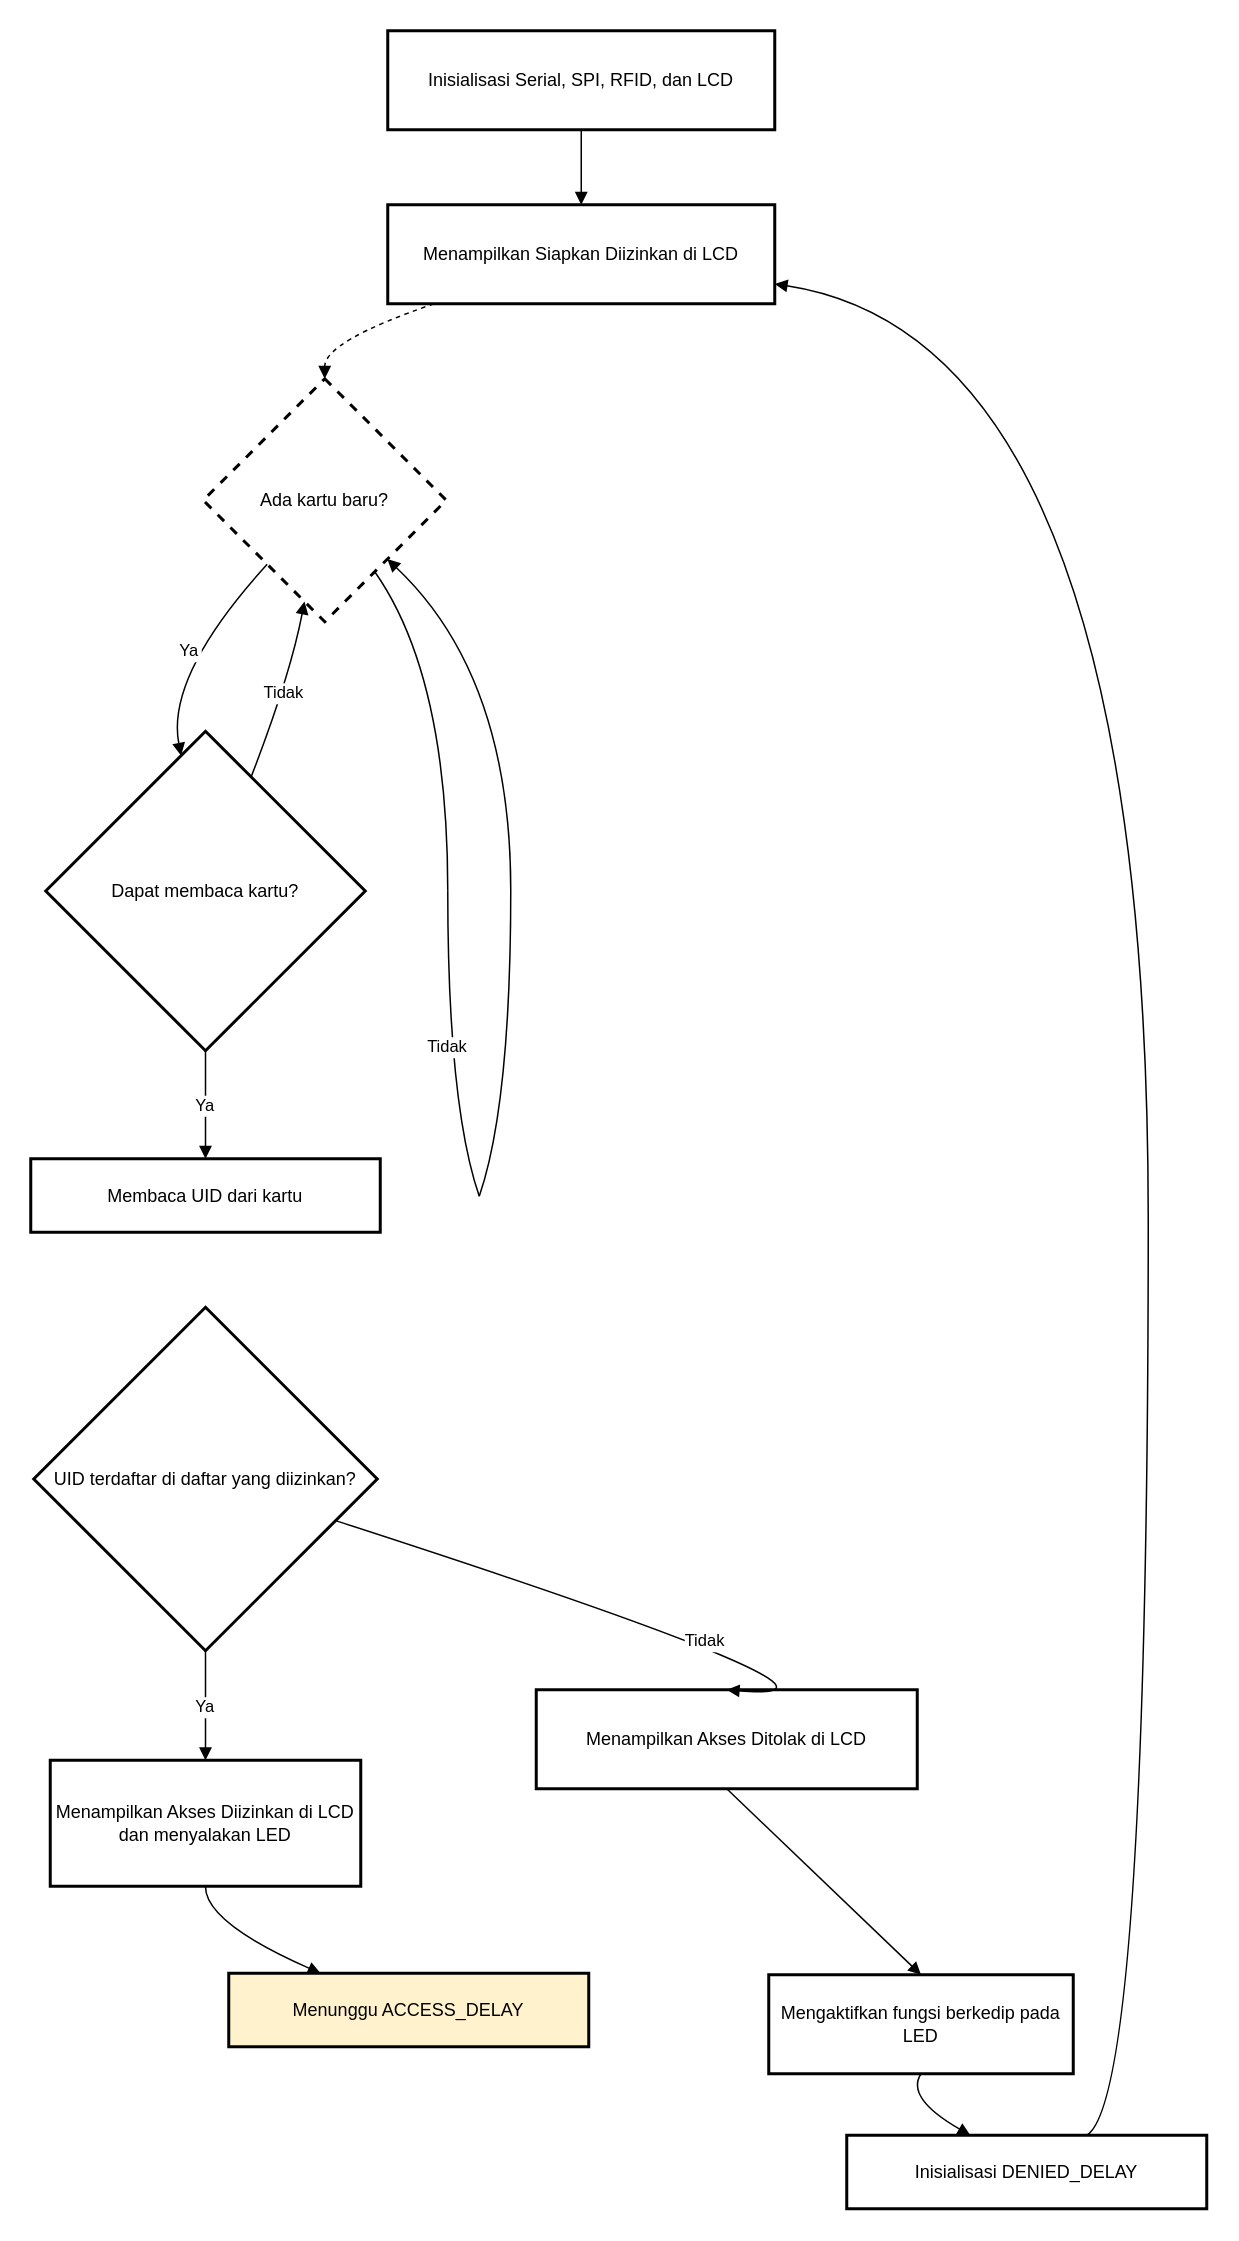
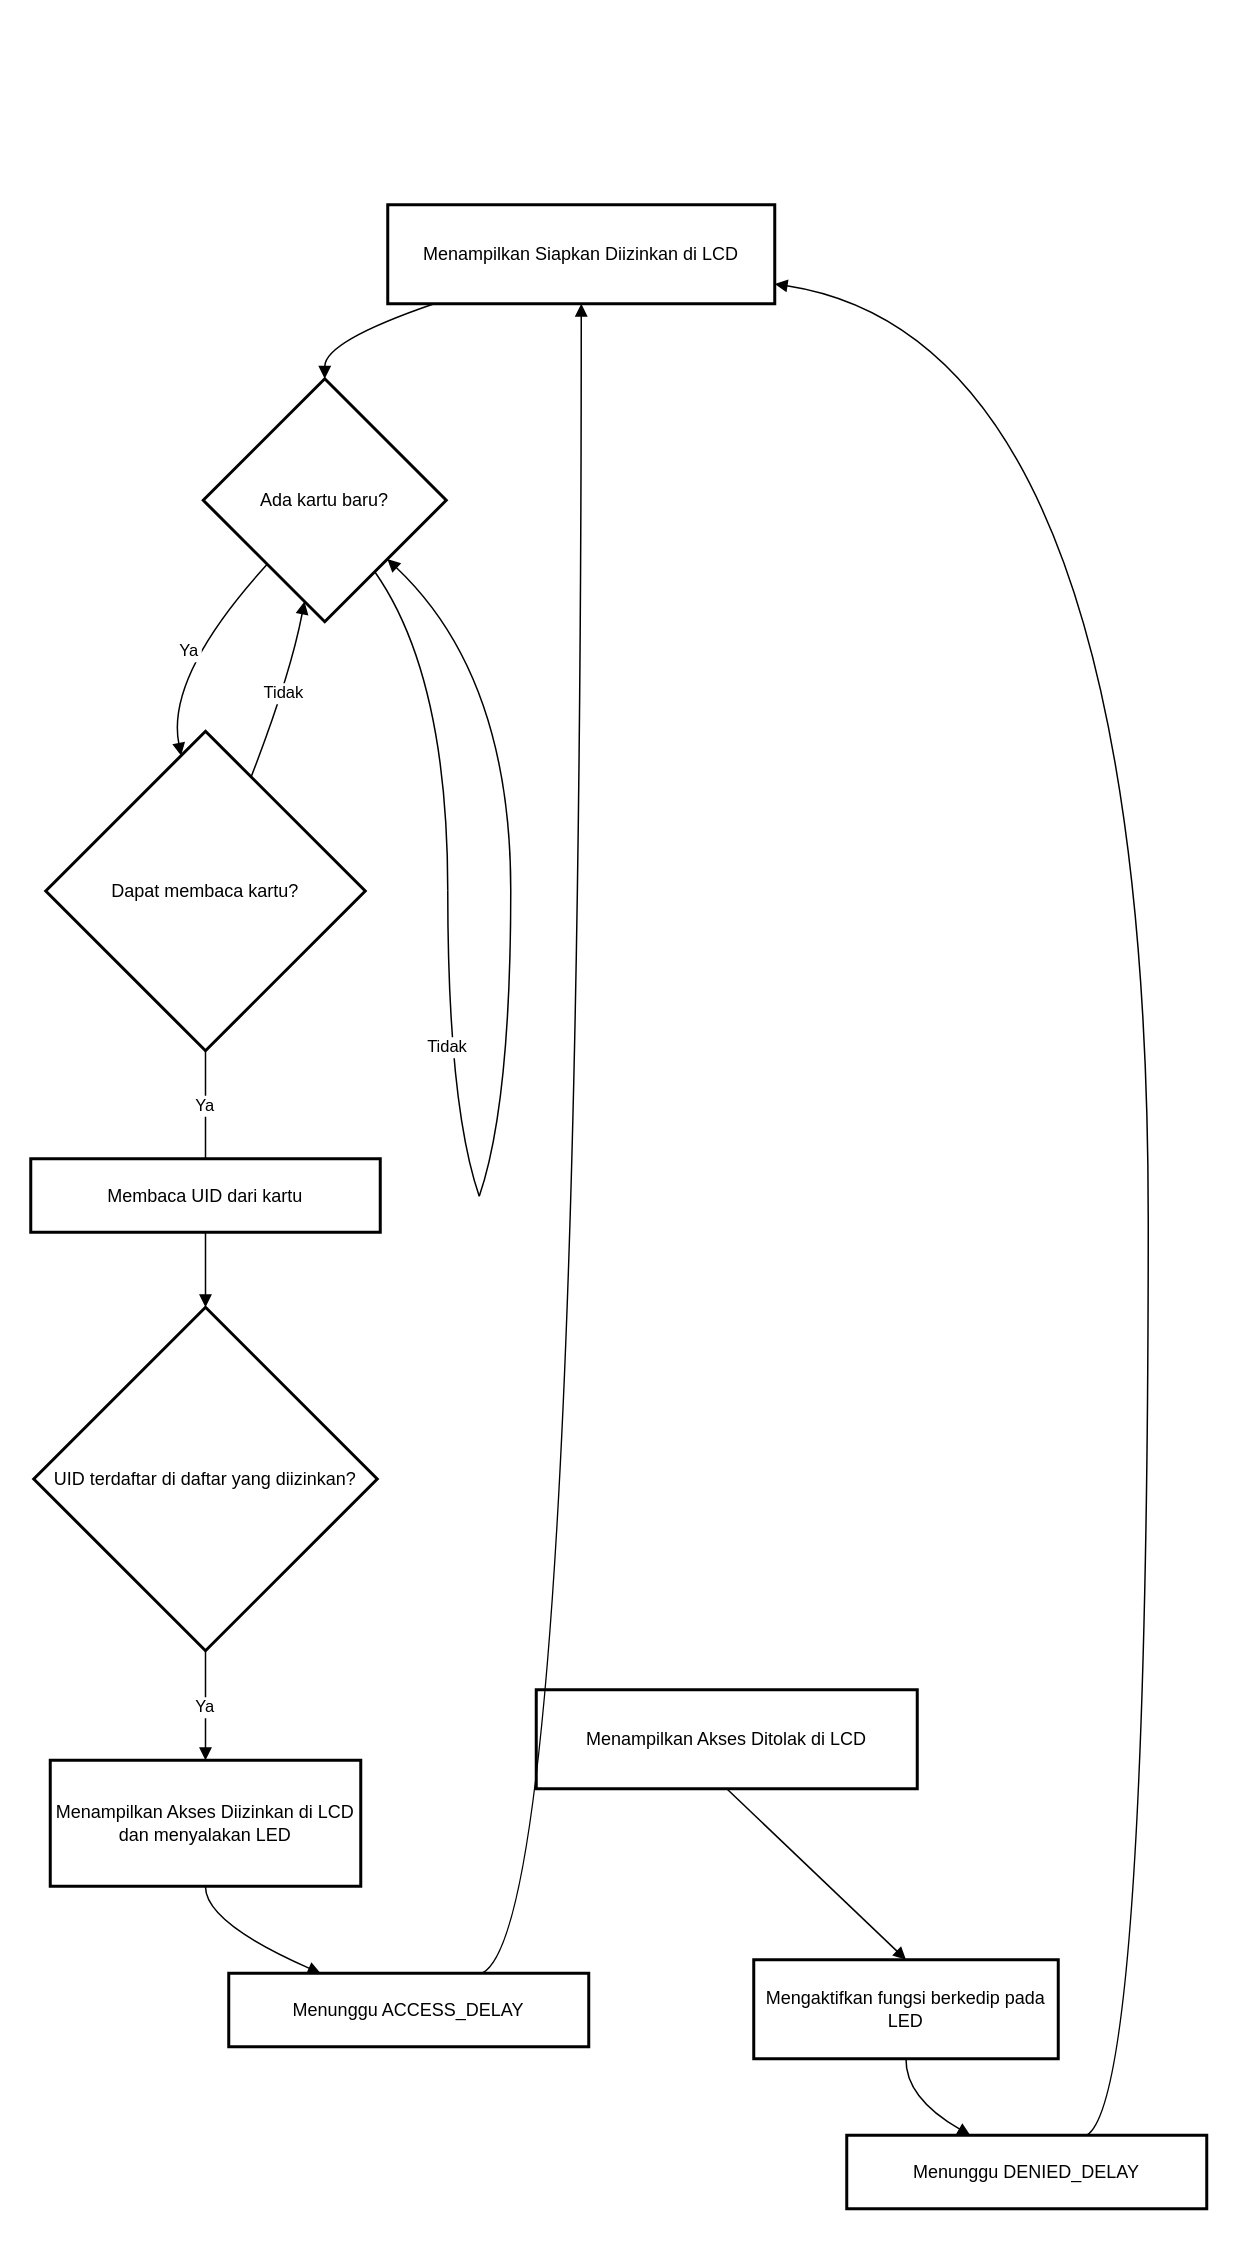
(581, 80) -> none
(581, 162) -> none
(375, 327) -> (375, 327)
(325, 500) -> (325, 500)
none -> (574, 1040)
(206, 1145) -> (206, 1151)
none -> (206, 1264)
(519, 1581) -> none
(409, 2010) -> (409, 2010)
(921, 2024) -> (906, 2009)
(1027, 2173) -> (1027, 2173)
